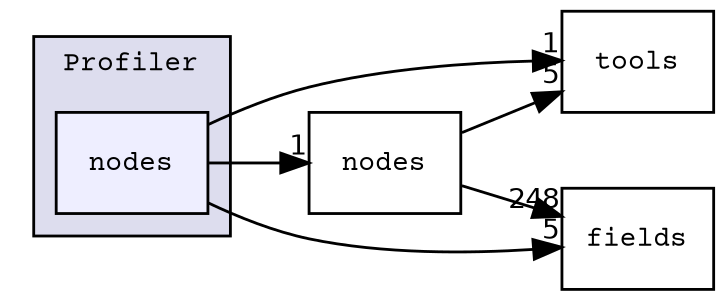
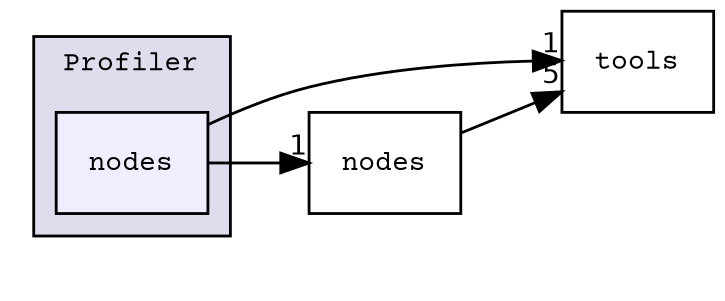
(638, 239) -> none
